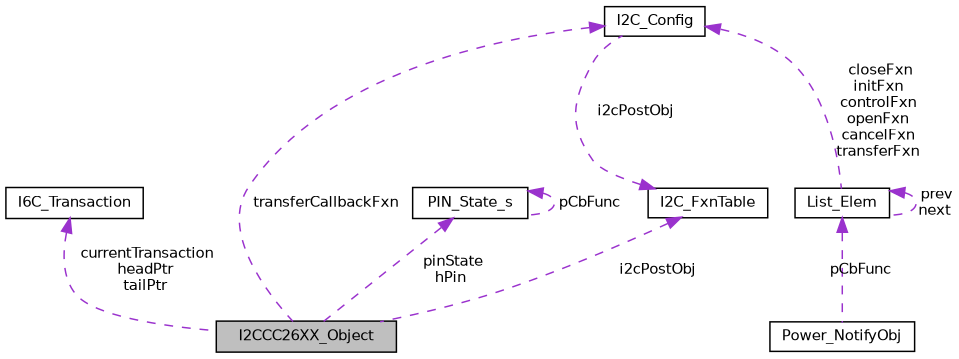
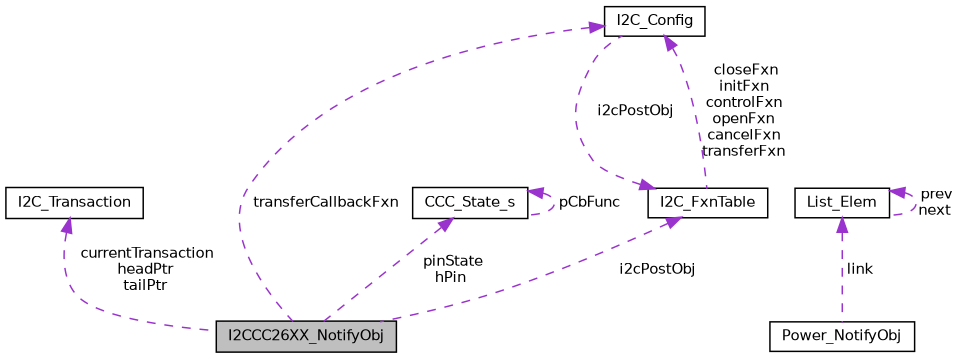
(810, 85) -> (696, 117)
(75, 203) -> (75, 203)
(470, 203) -> (470, 203)
(859, 270) -> (859, 270)
(306, 337) -> (306, 337)
